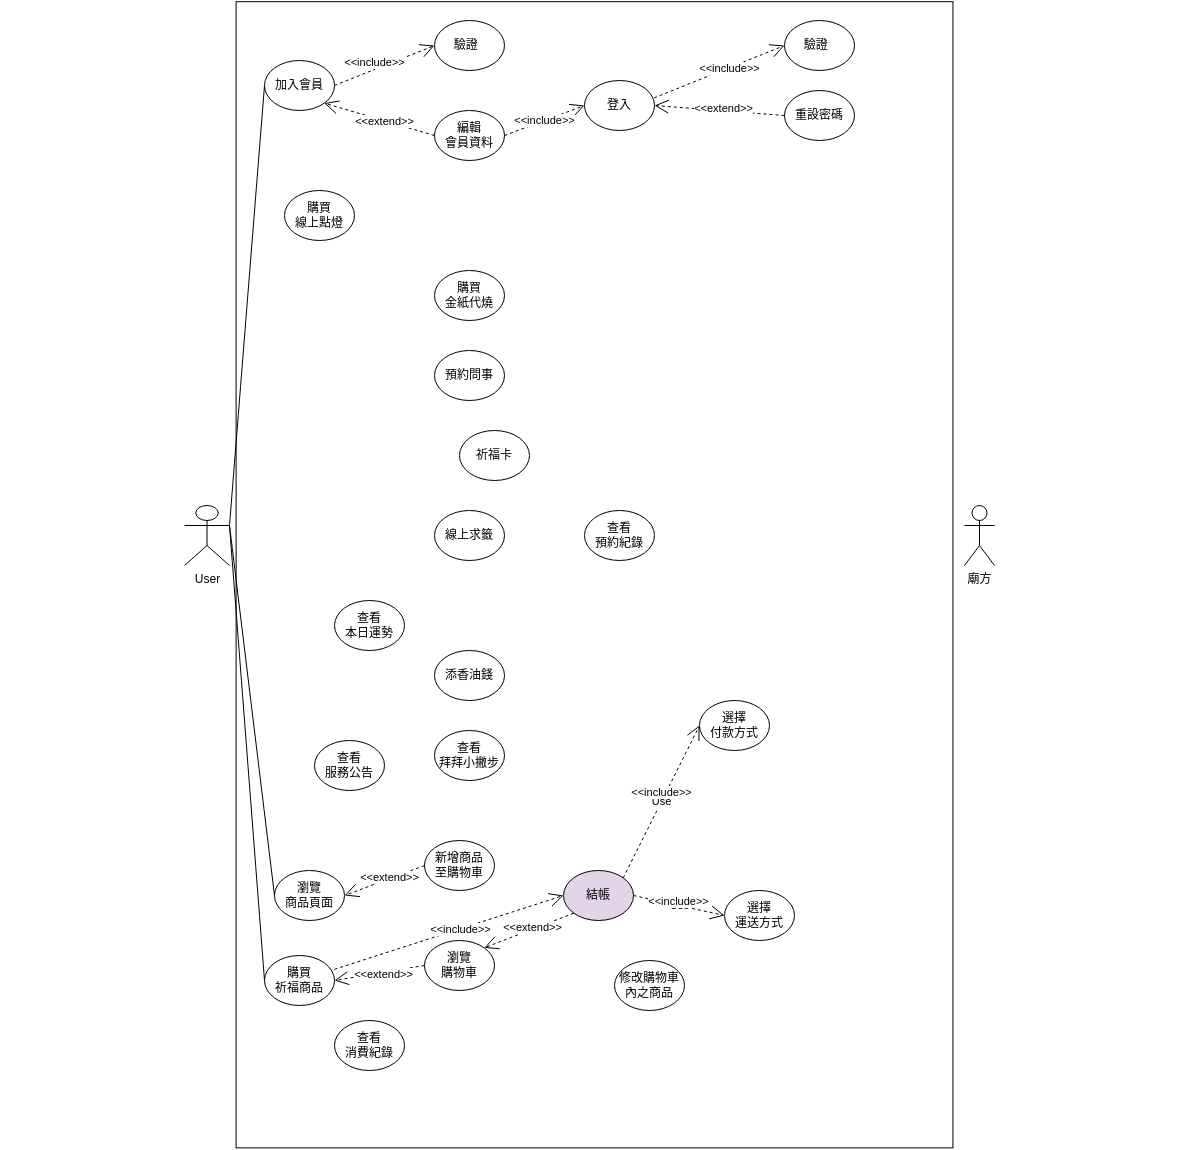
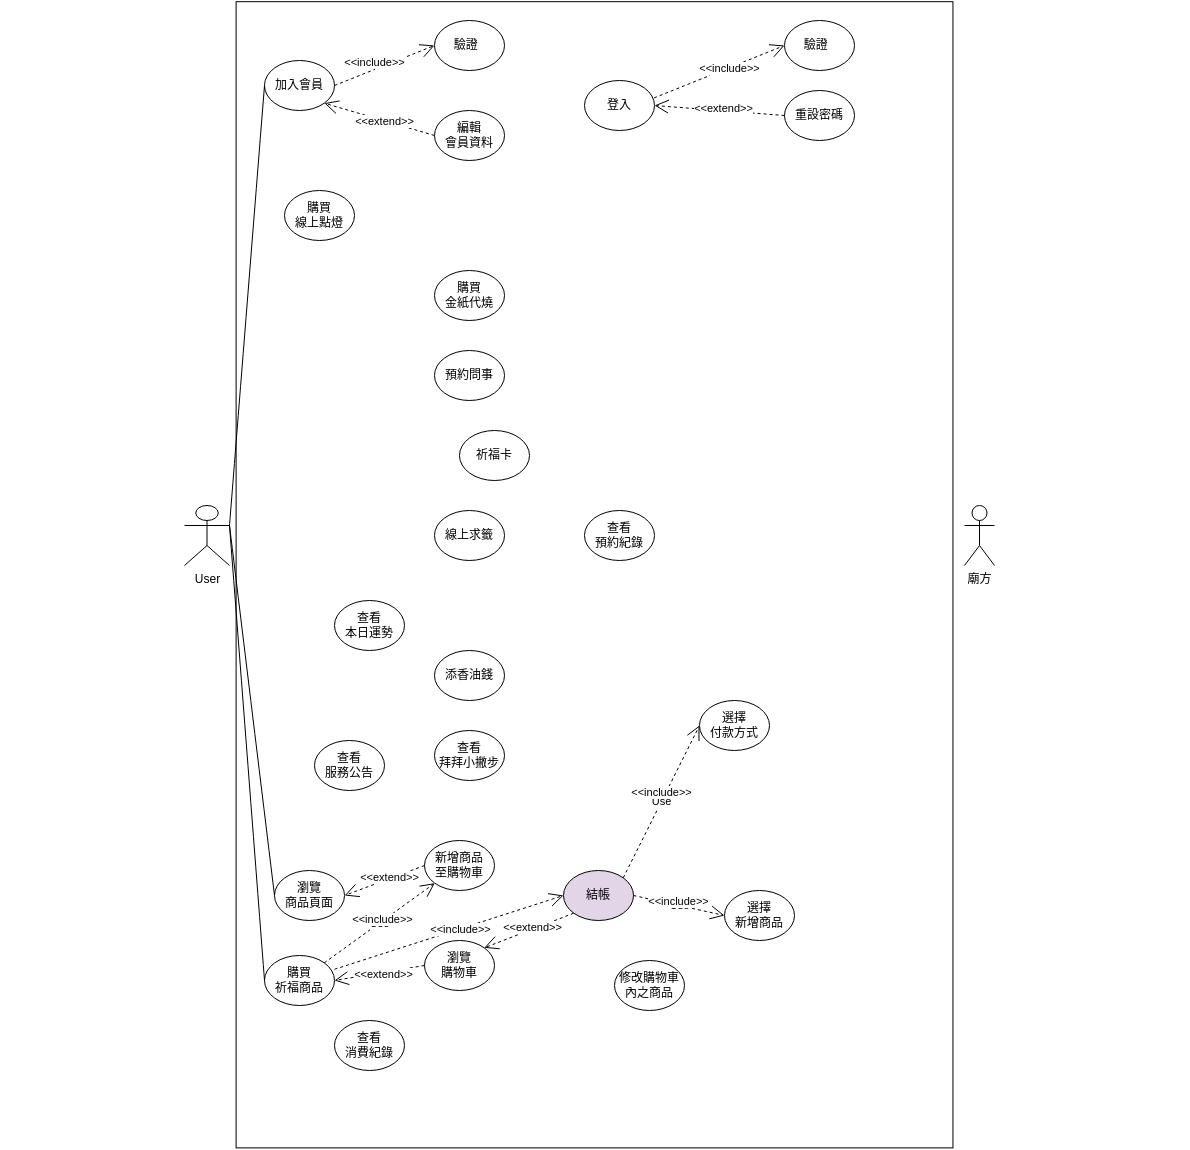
(543, 121) -> none
(760, 916) -> (760, 916)
none -> (378, 924)
